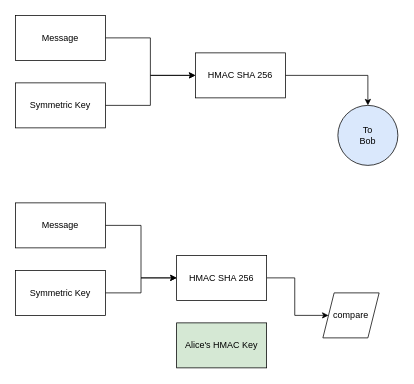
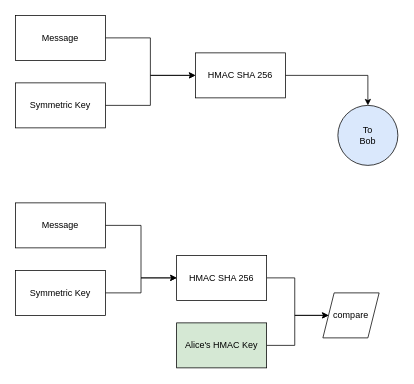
none -> (295, 345)
